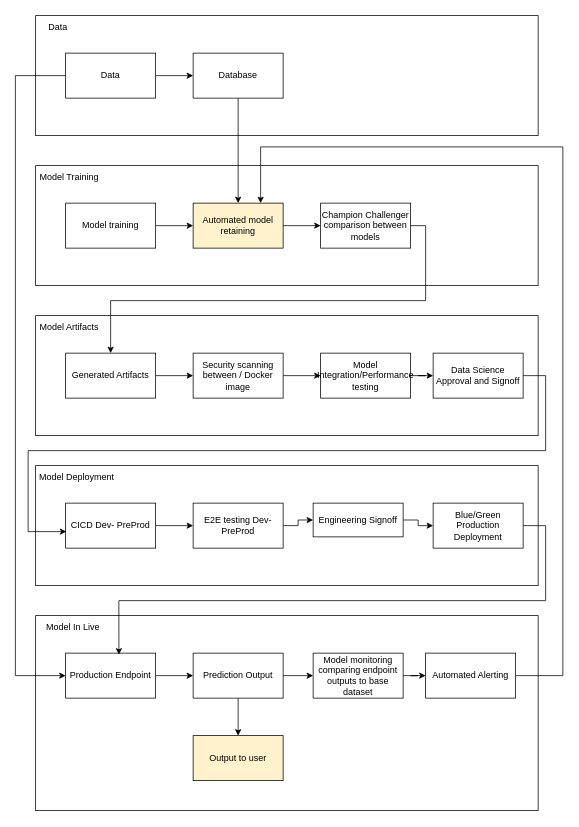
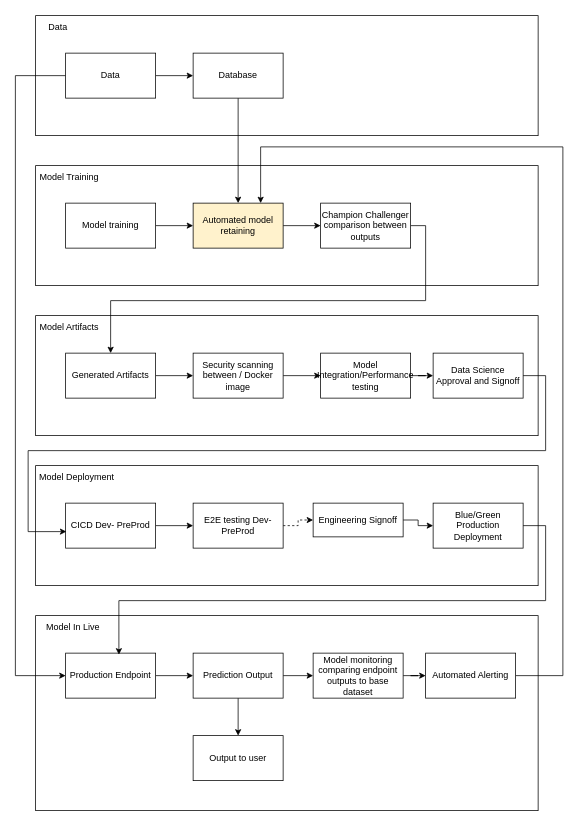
(366, 225) -> (366, 225)
(296, 525) -> (296, 525)
(238, 758) -> (238, 758)
